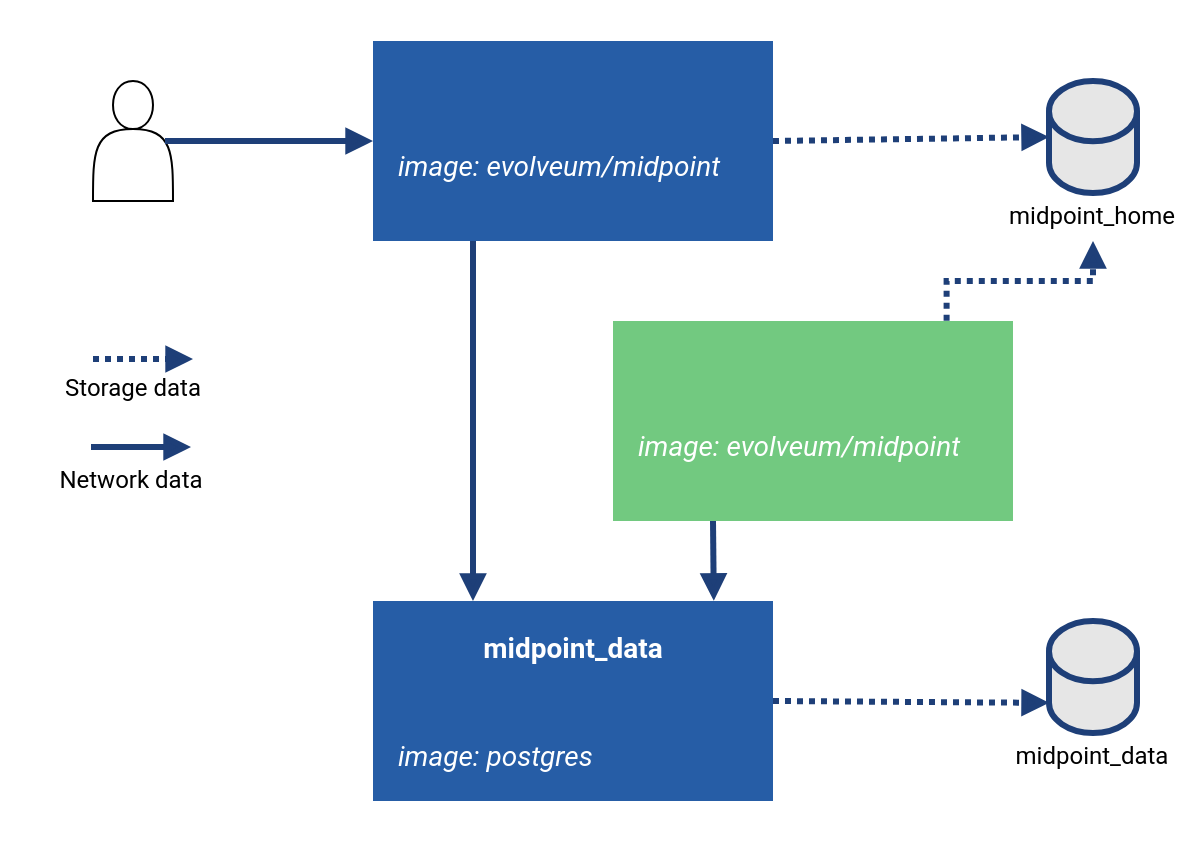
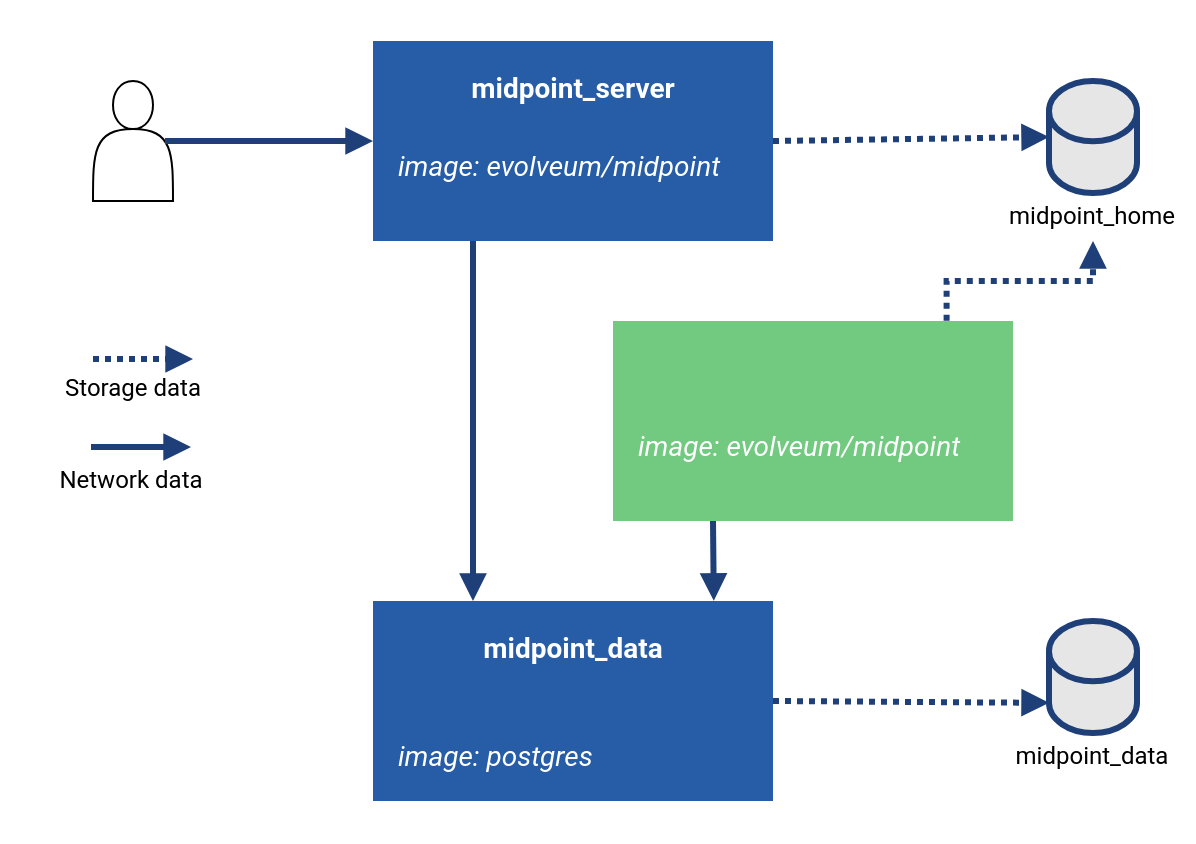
none -> (573, 89)
